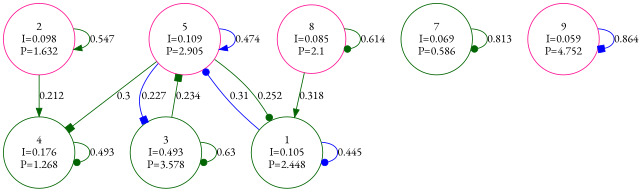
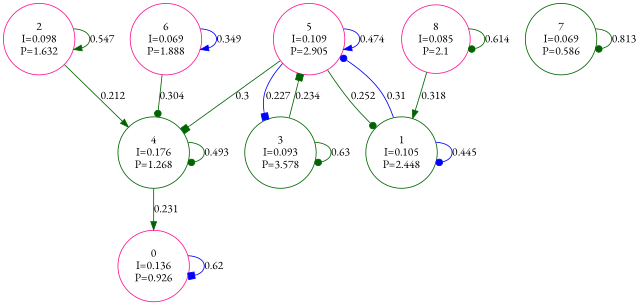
none -> (166, 39)
(564, 39) -> none
(166, 153) -> (280, 153)
none -> (154, 266)
